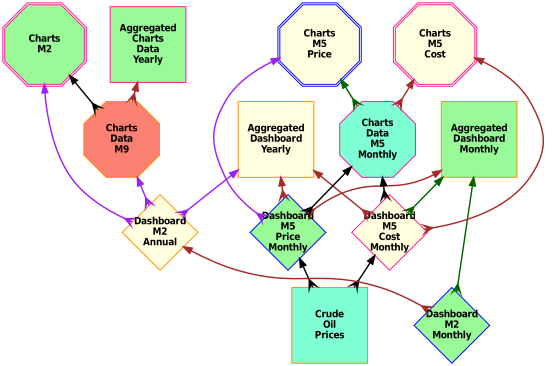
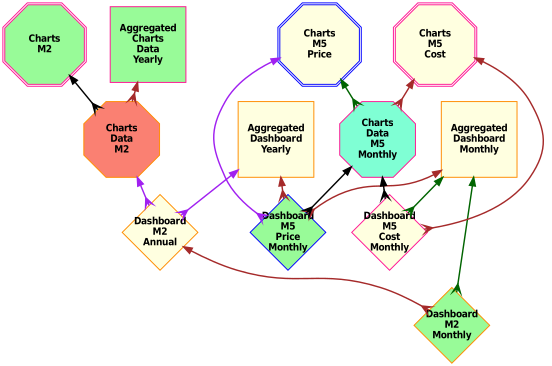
(122, 139) -> (122, 139)
(479, 139) -> (479, 139)
(65, 168) -> none
(339, 191) -> none
(330, 325) -> none
(452, 325) -> (452, 325)
